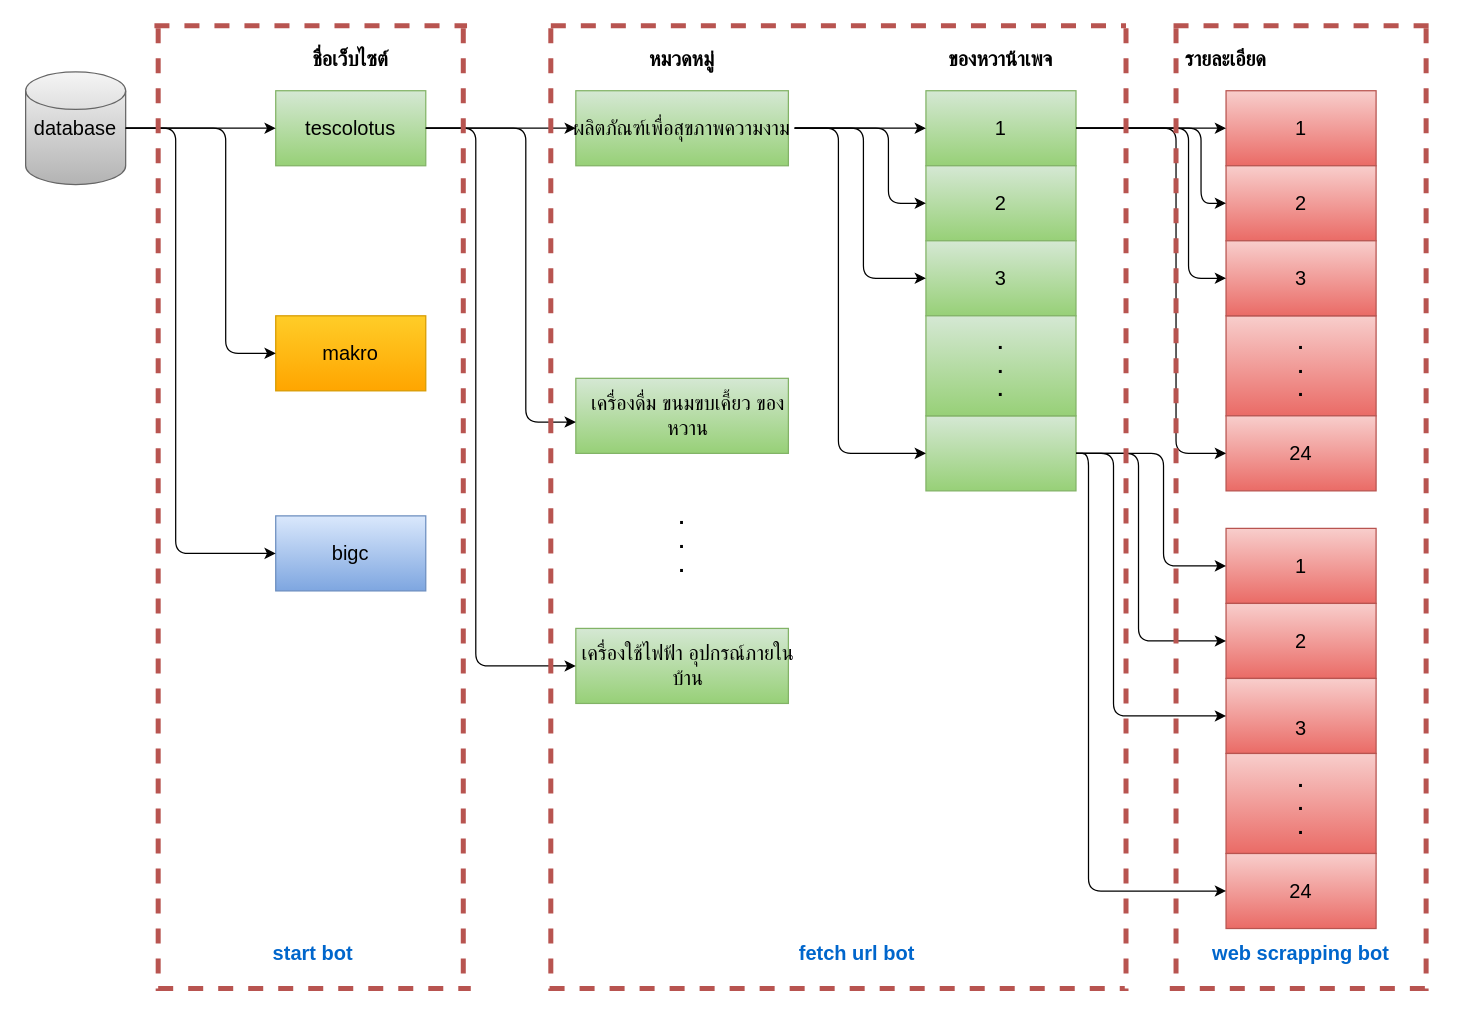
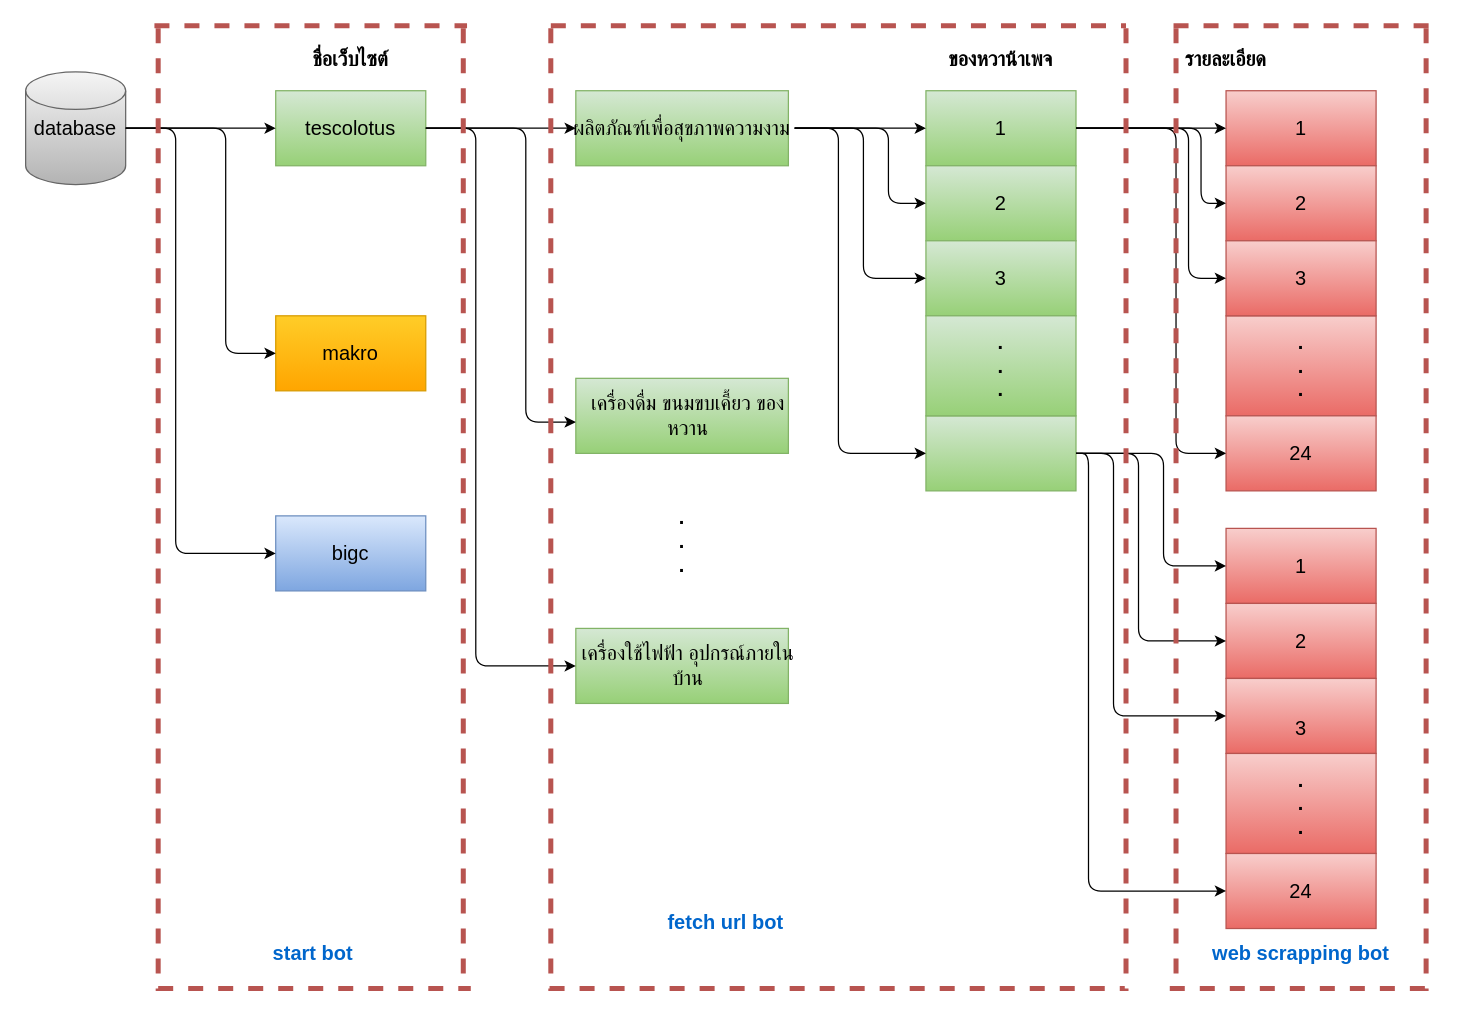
(682, 59) -> none
(857, 953) -> (726, 922)
